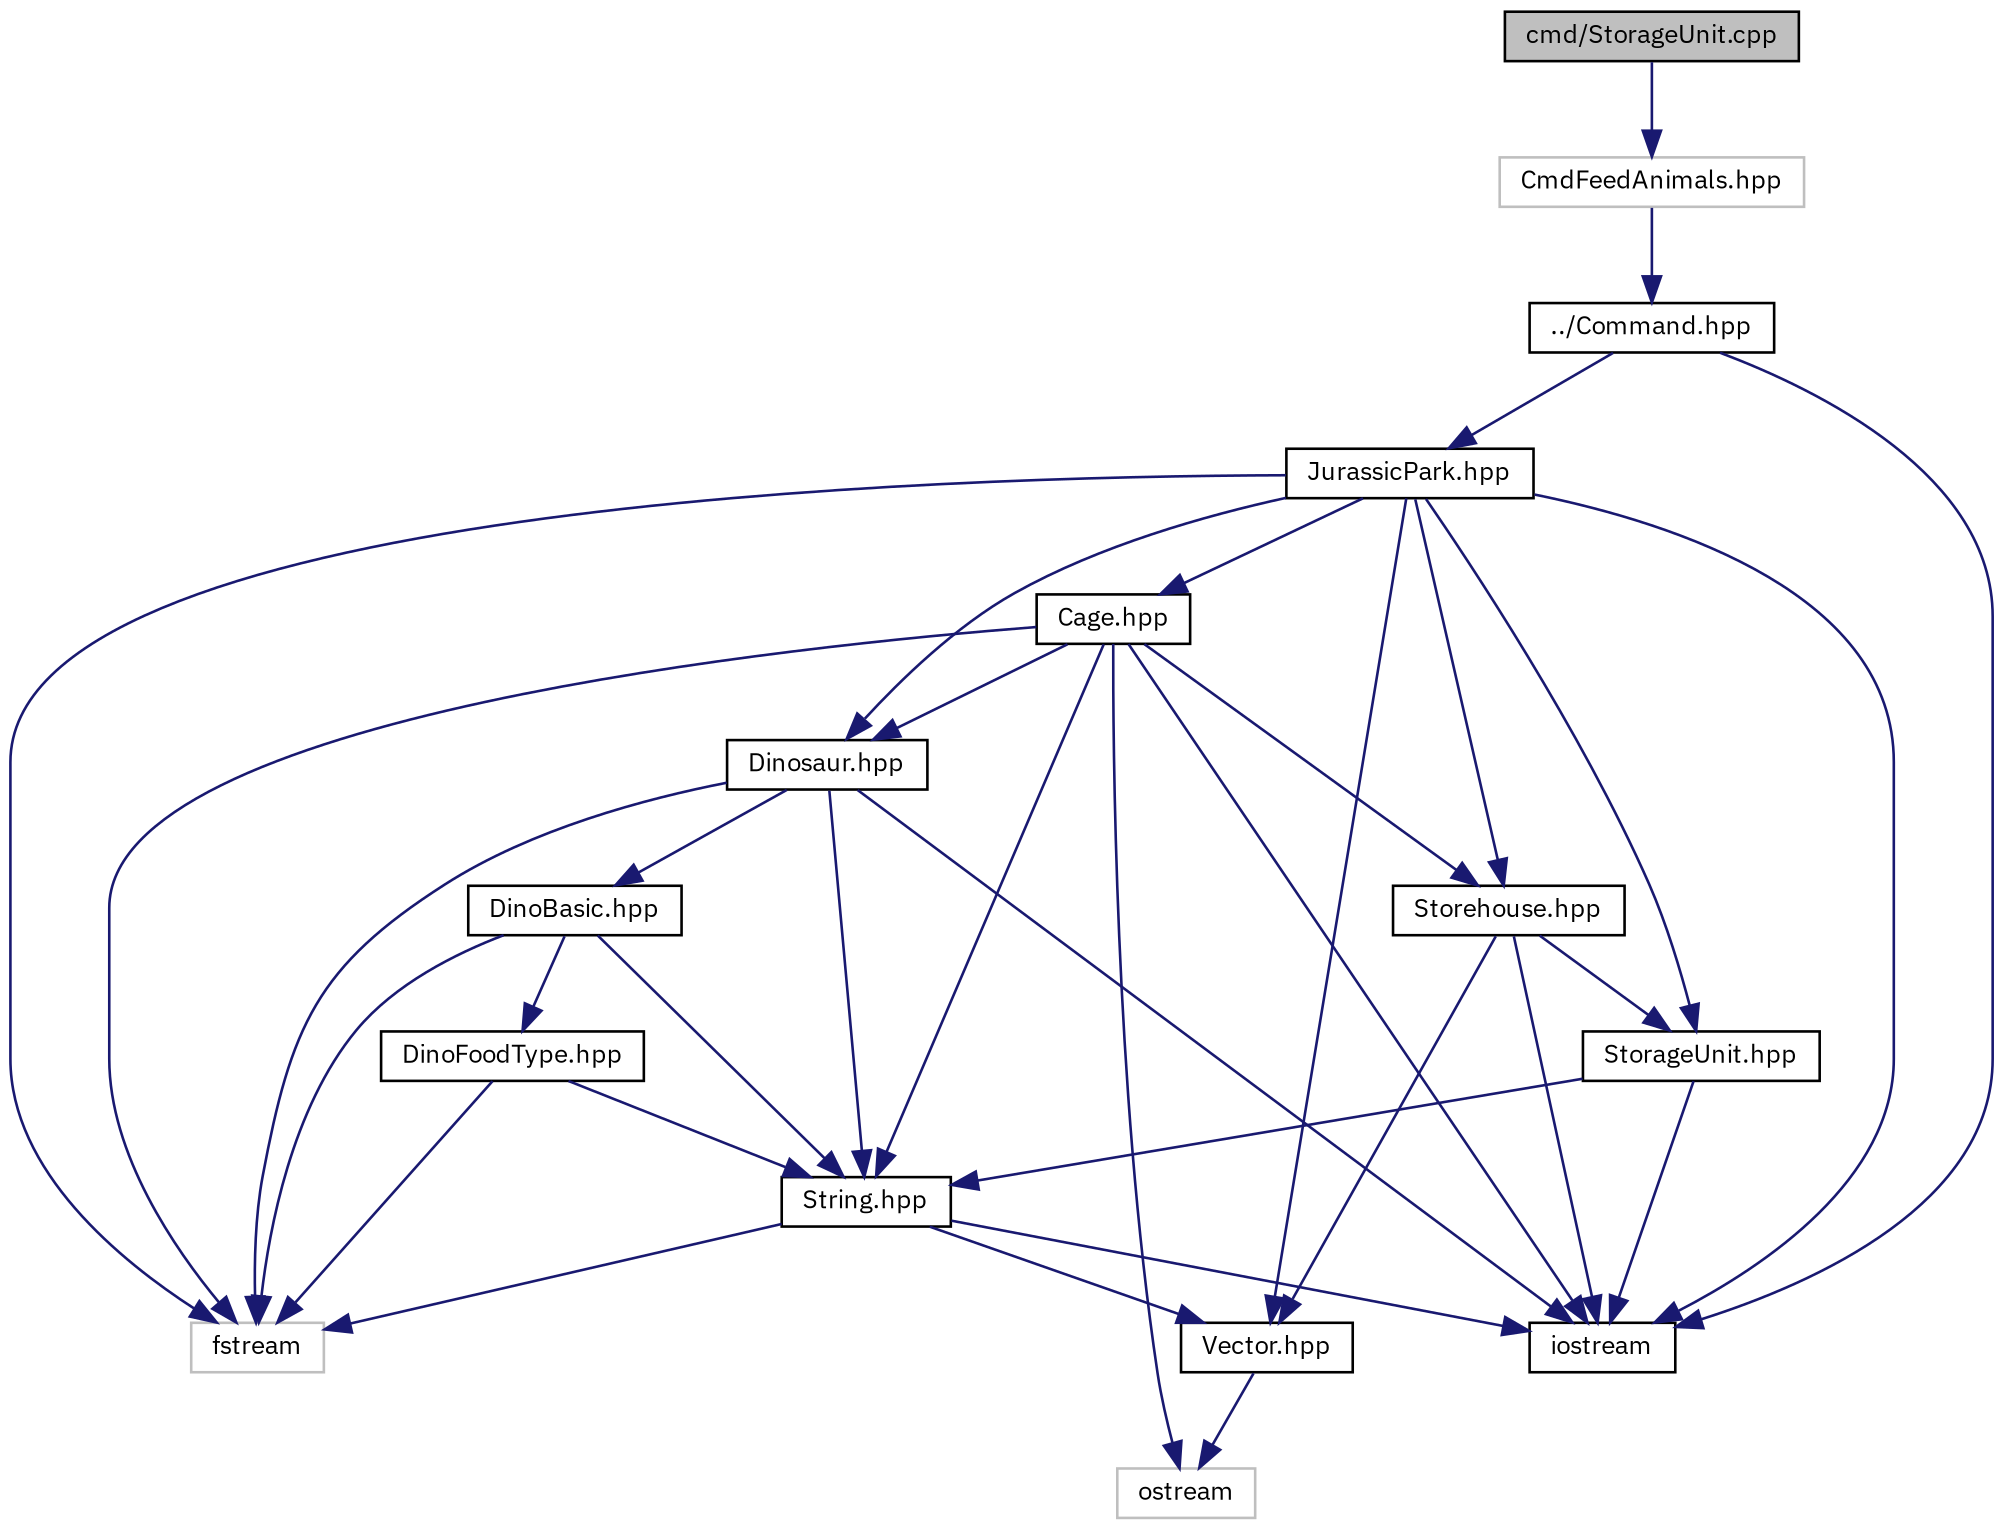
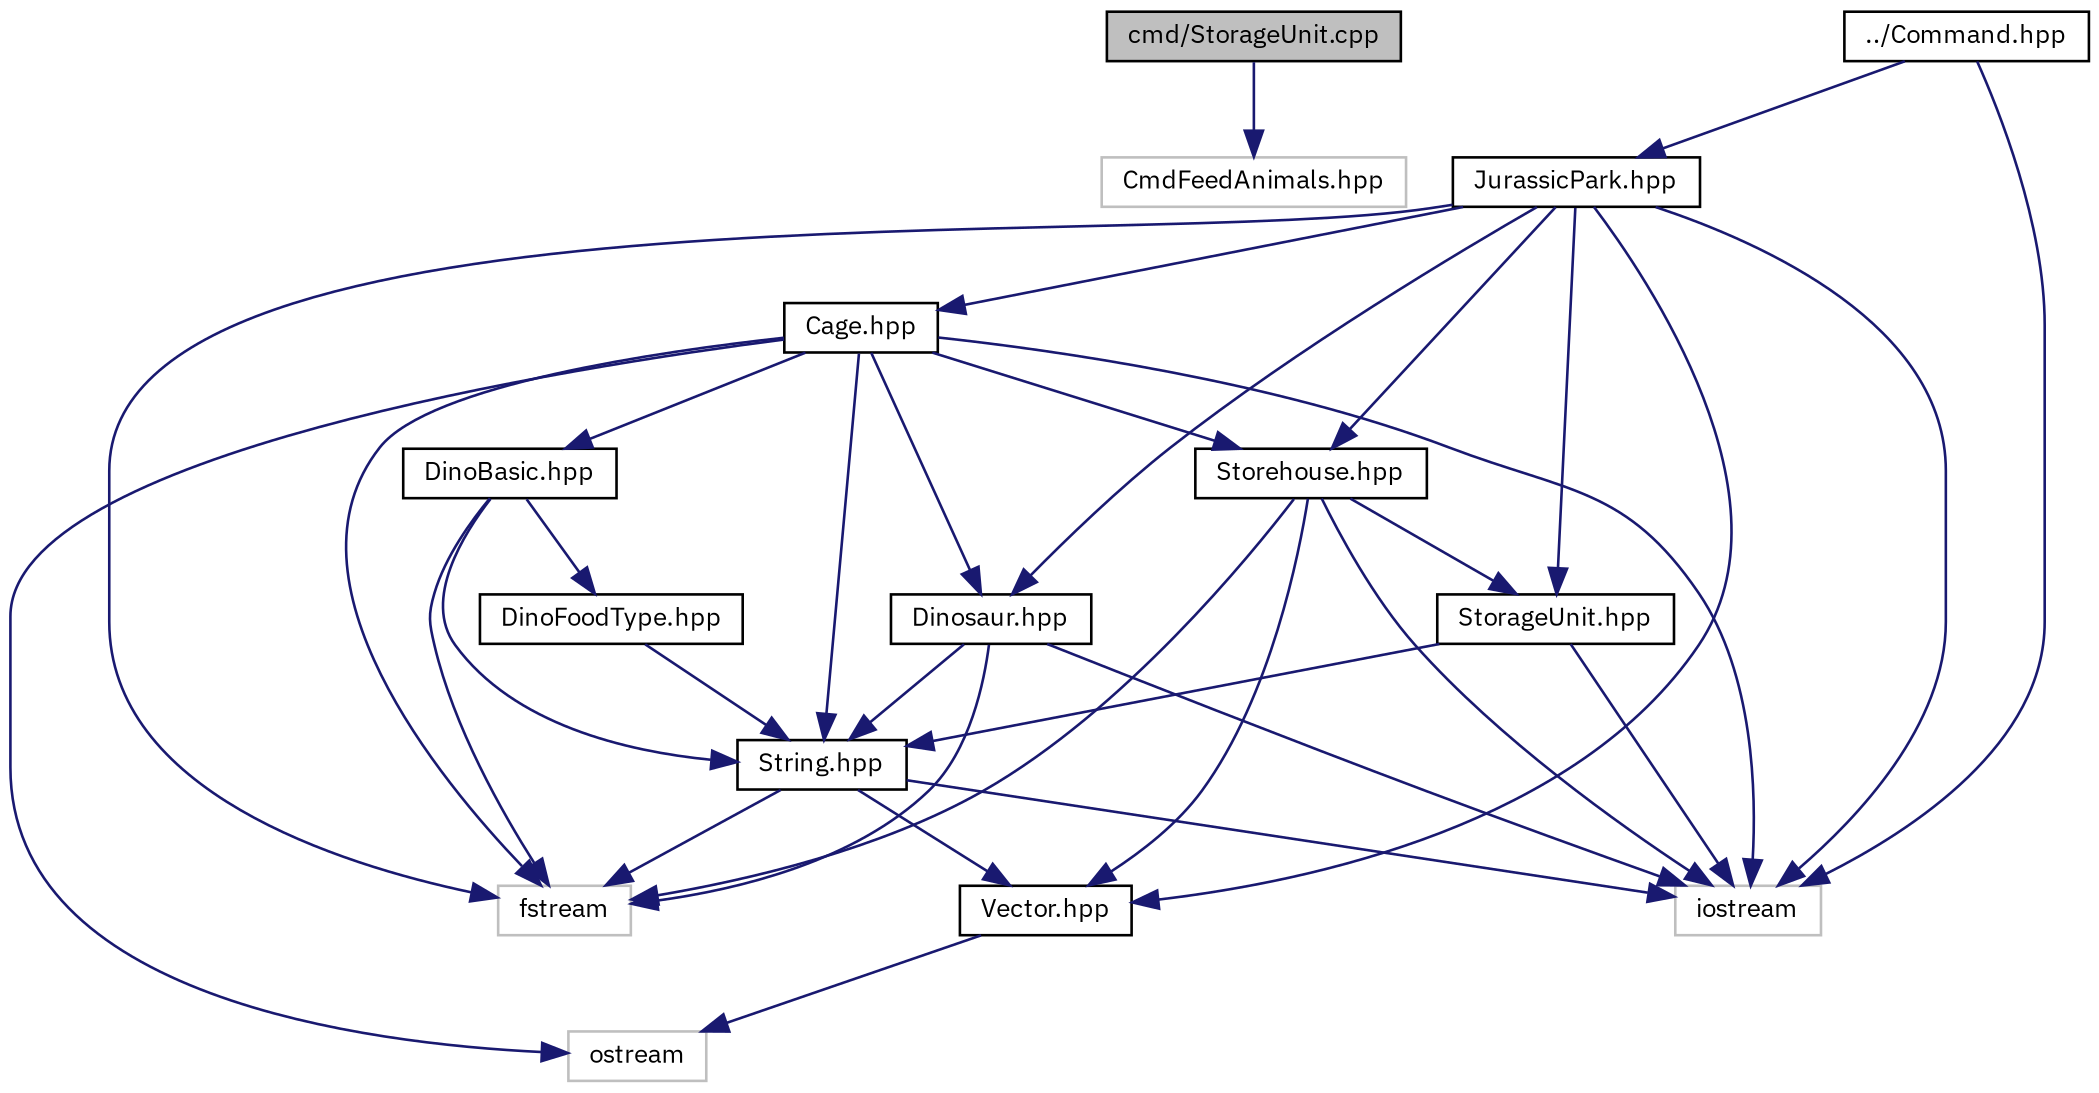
(1652, 242) -> none
(712, 831) -> (698, 396)
(394, 1192) -> (1019, 768)
(1602, 1348) -> (1748, 910)
